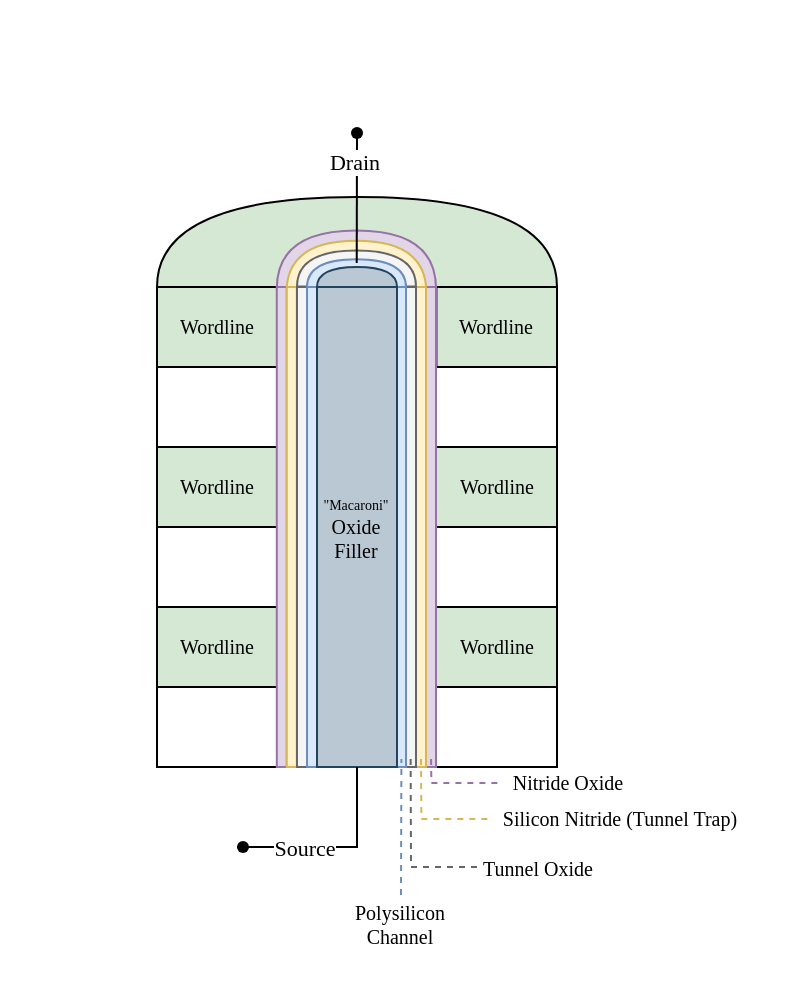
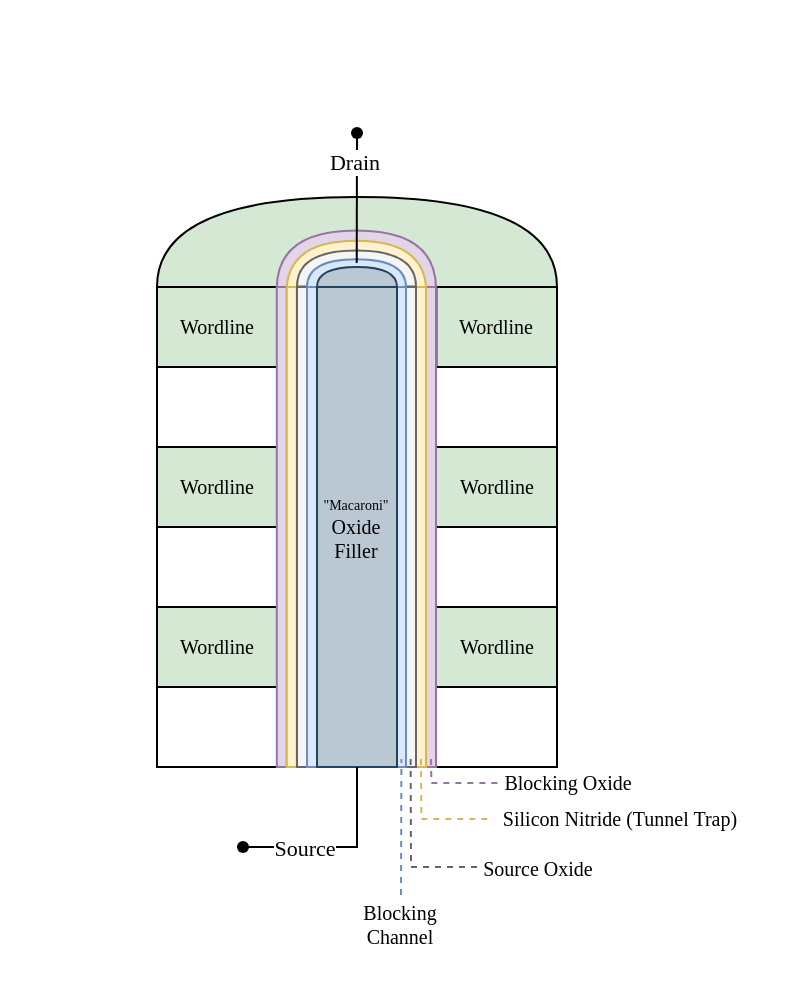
(569, 783) -> (569, 783)
(539, 869) -> (539, 869)
(401, 925) -> (401, 925)
